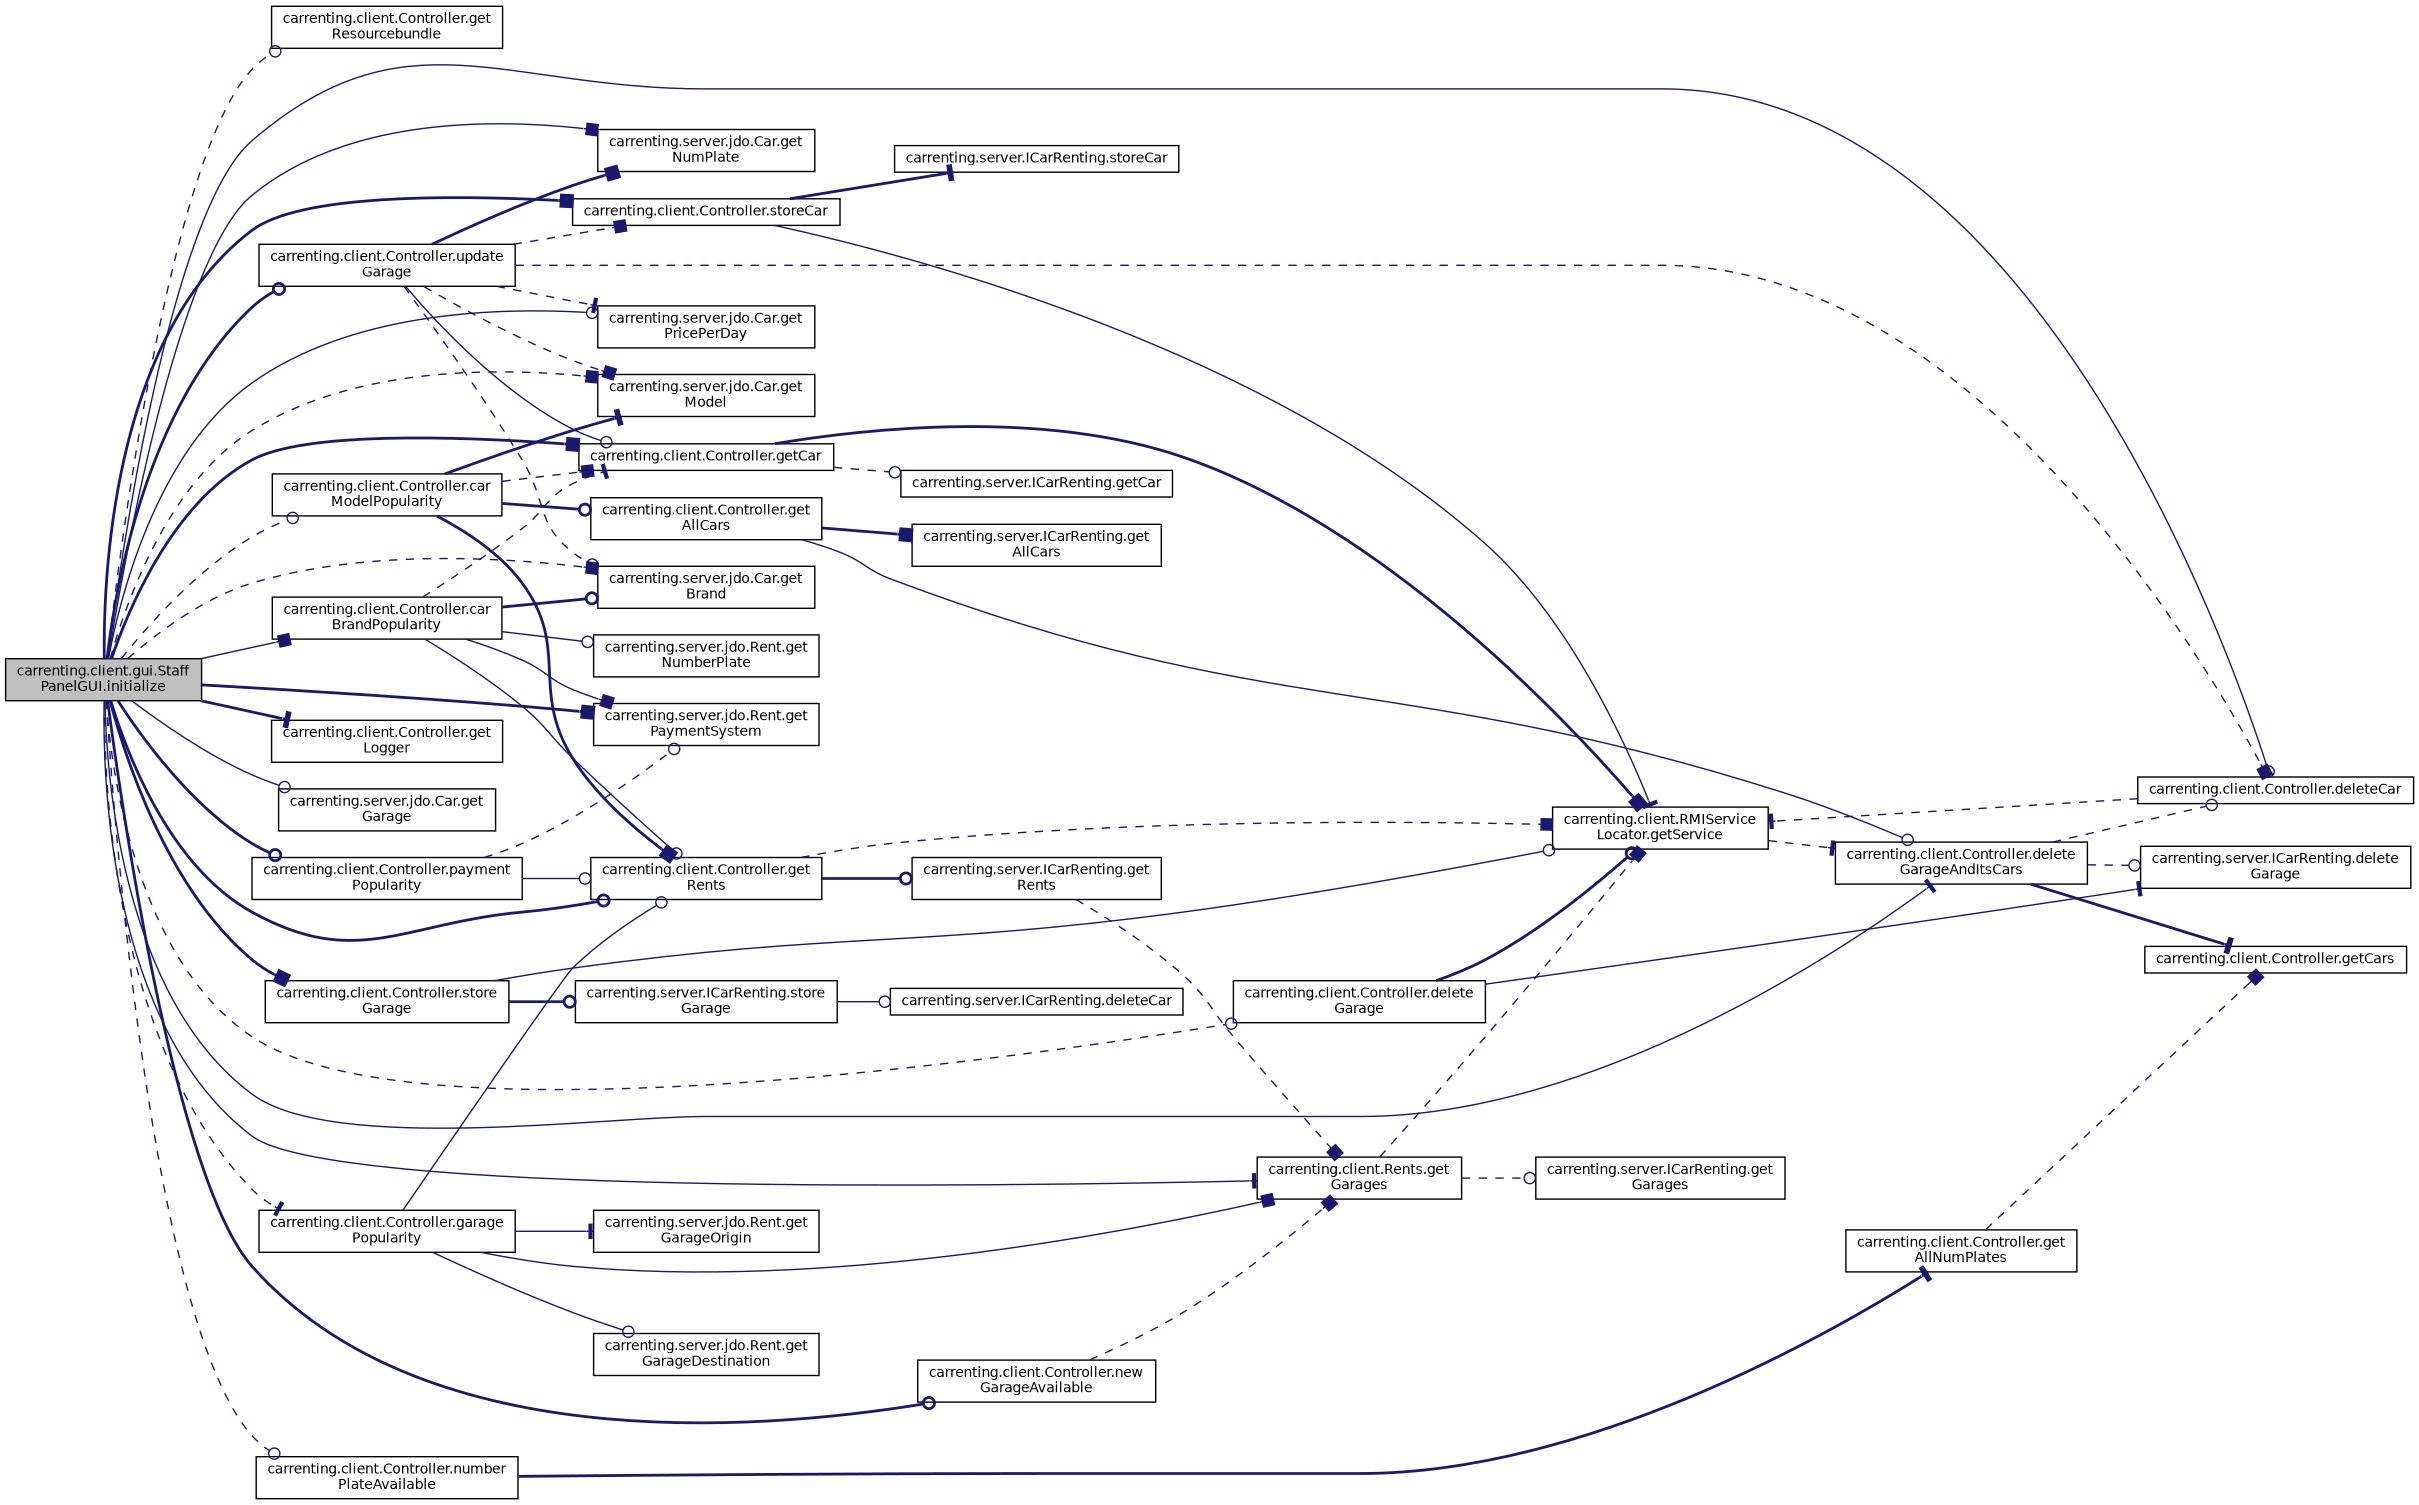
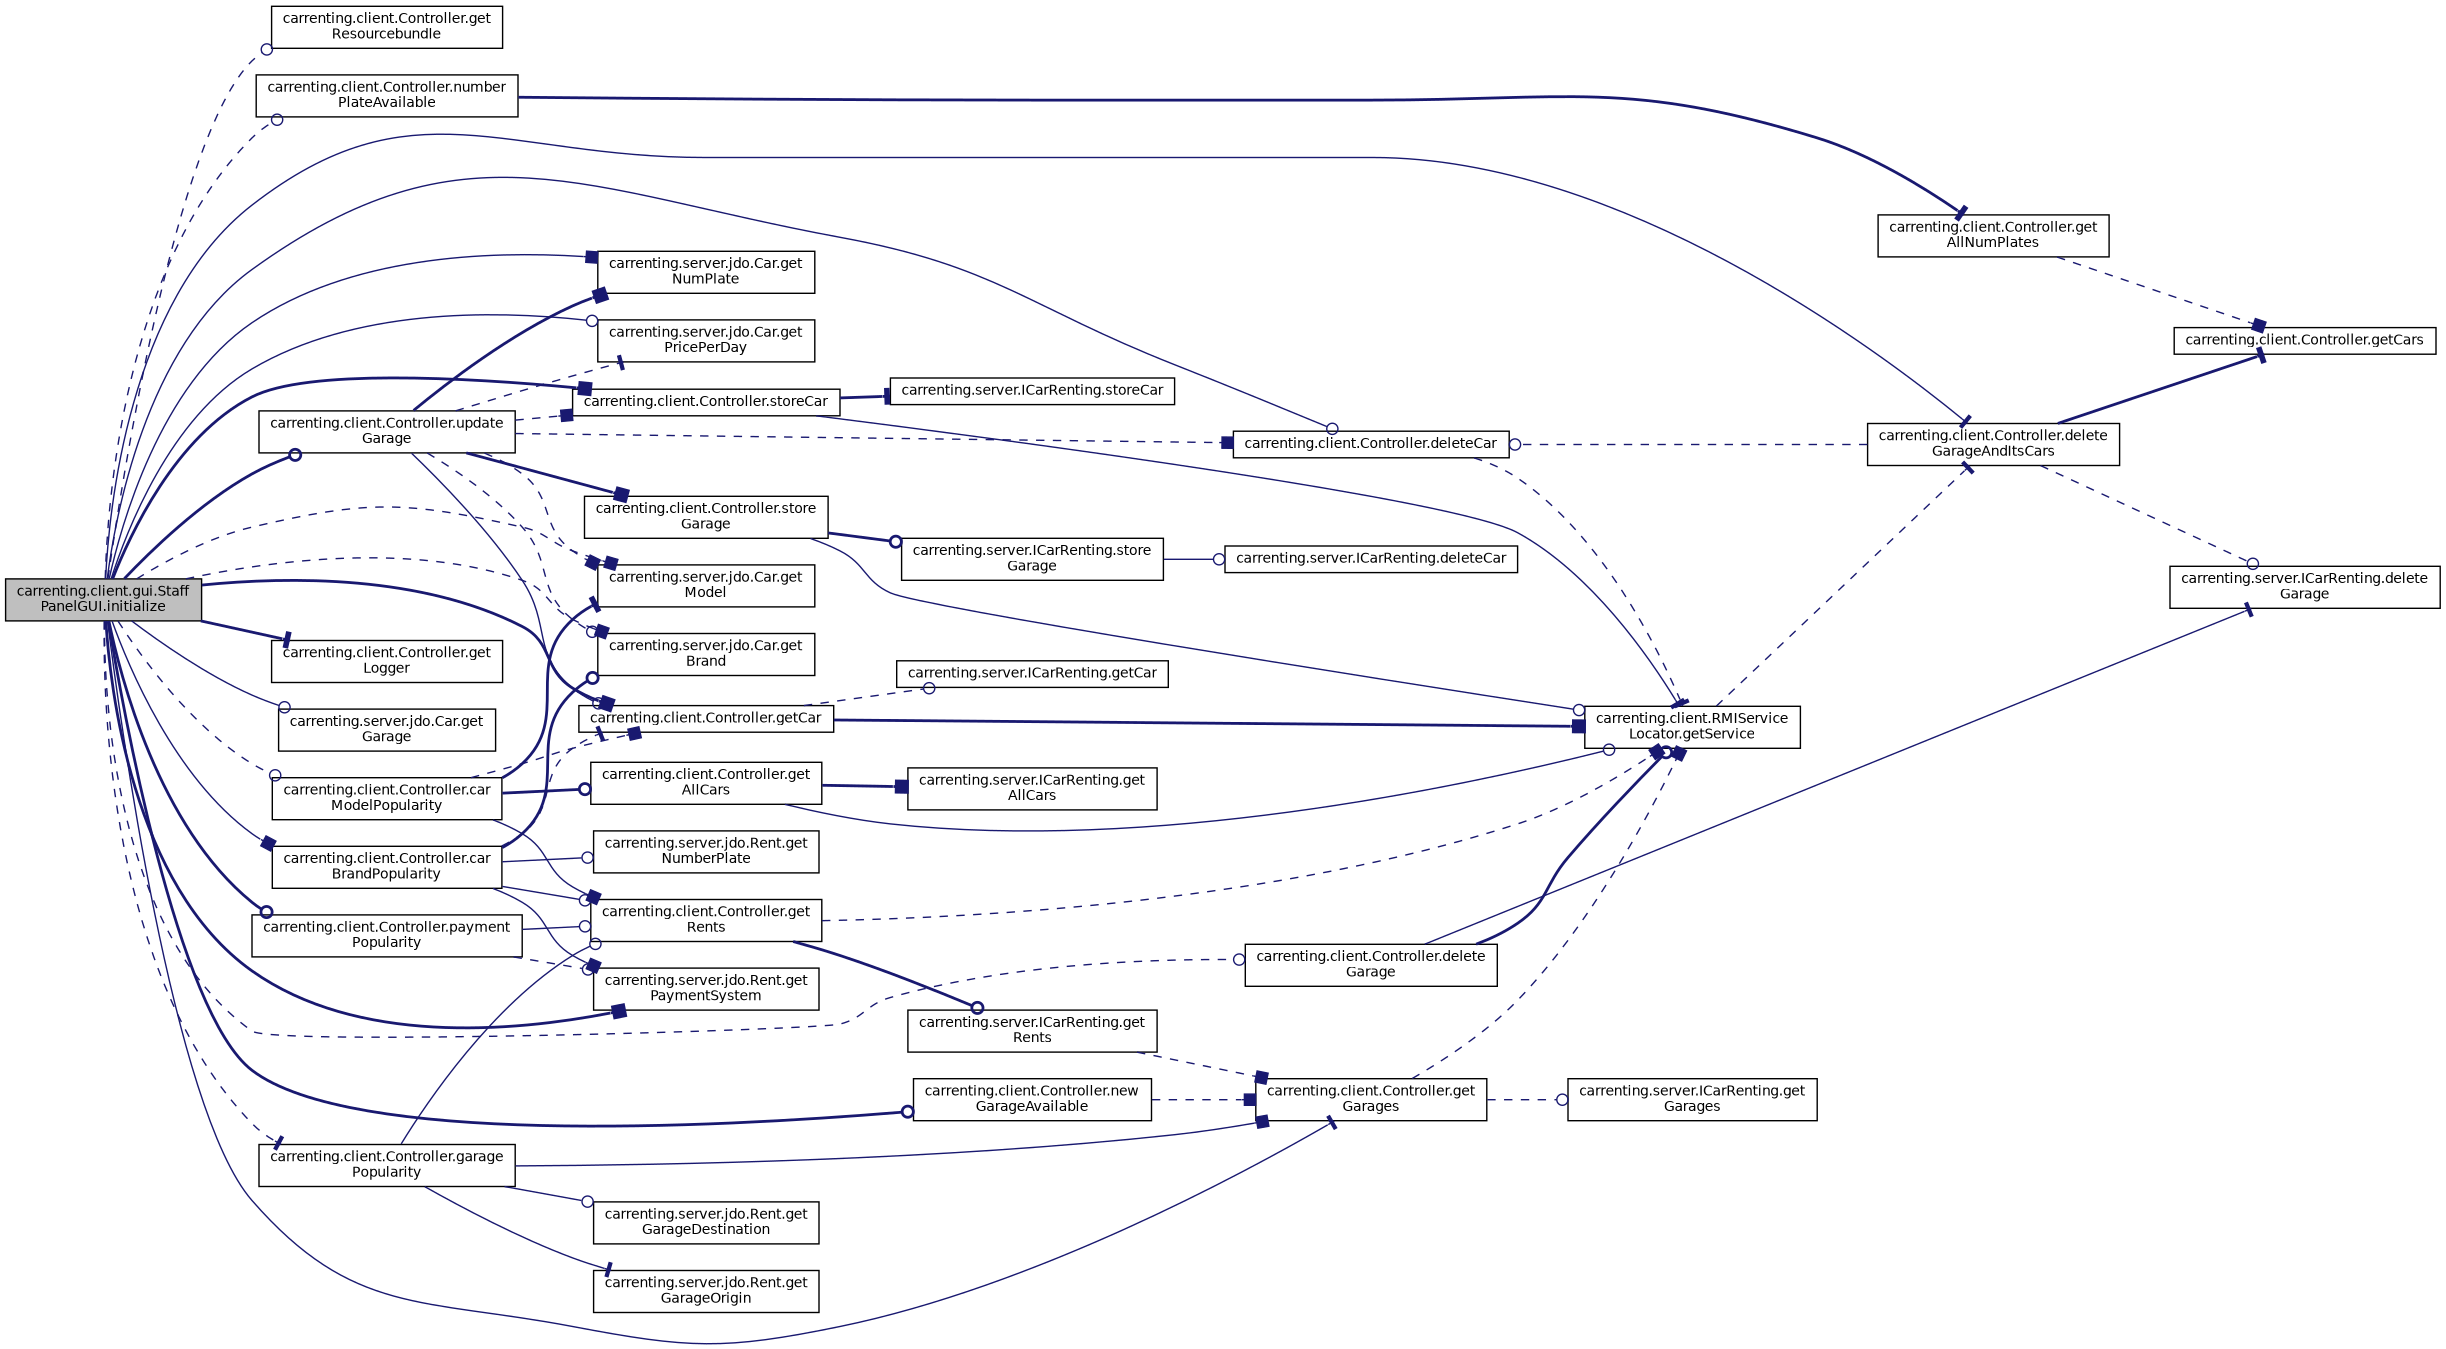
(551, 690) -> (541, 851)
(1350, 696) -> (1196, 823)
(169, 852) -> (540, 473)
(295, 931) -> none
(1359, 1178) -> (1371, 1100)
